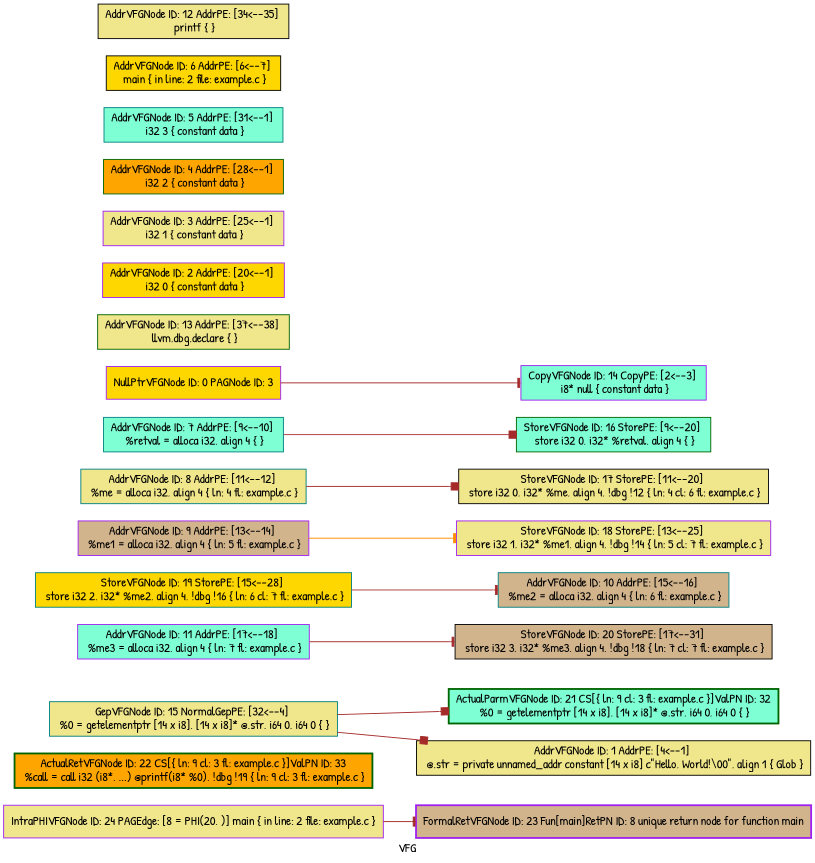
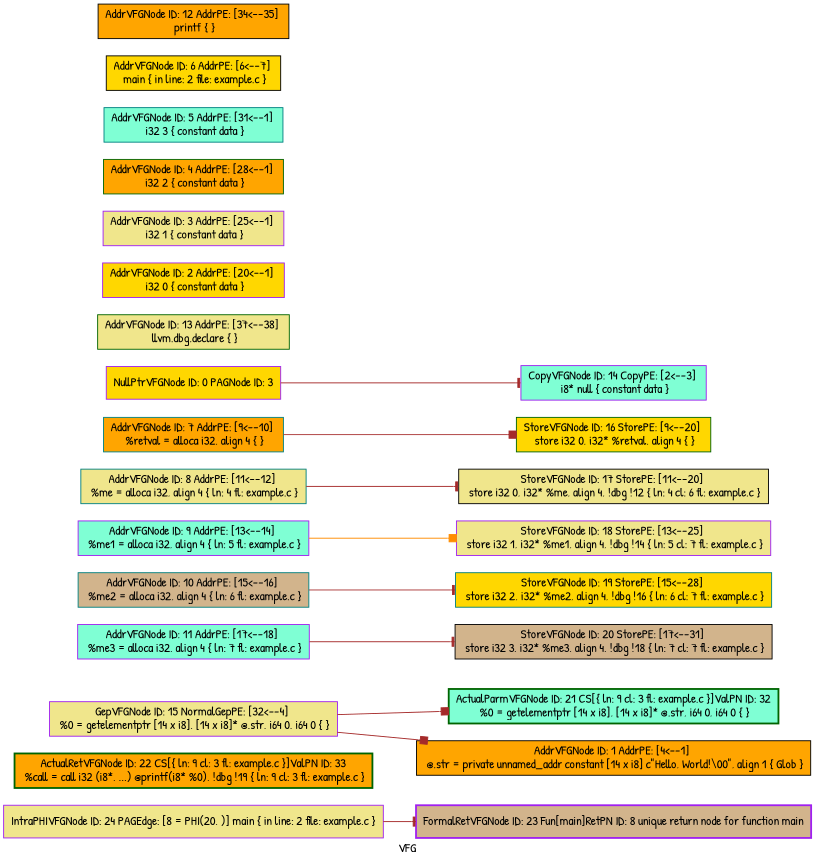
(193, 21) -> (193, 21)
(193, 435) -> (193, 435)
(614, 435) -> (614, 435)
(378, 486) -> (380, 486)
(193, 538) -> (193, 538)
(380, 538) -> (378, 538)
(422, 590) -> (380, 590)
(193, 719) -> (193, 719)
(614, 758) -> (614, 758)
